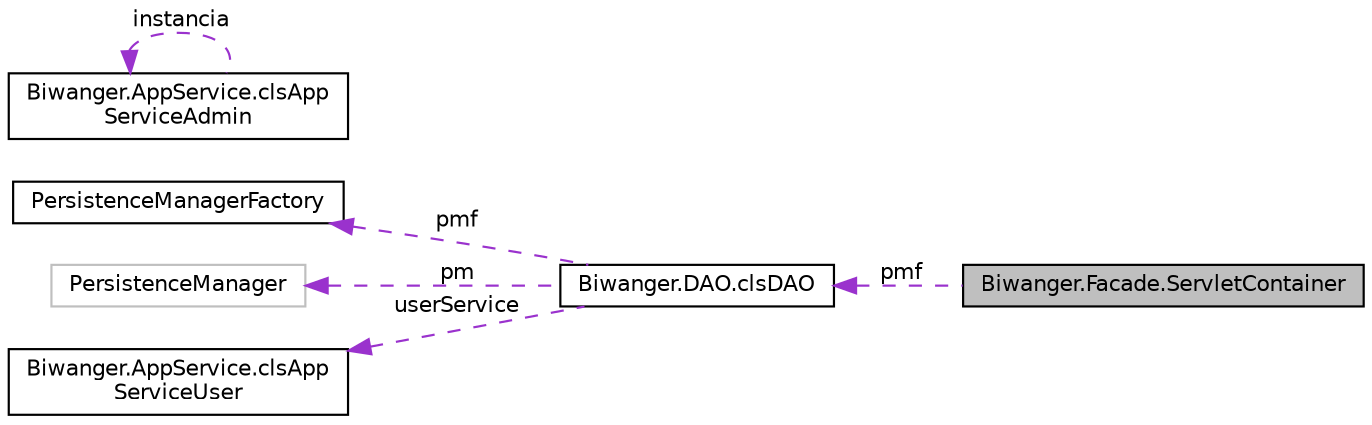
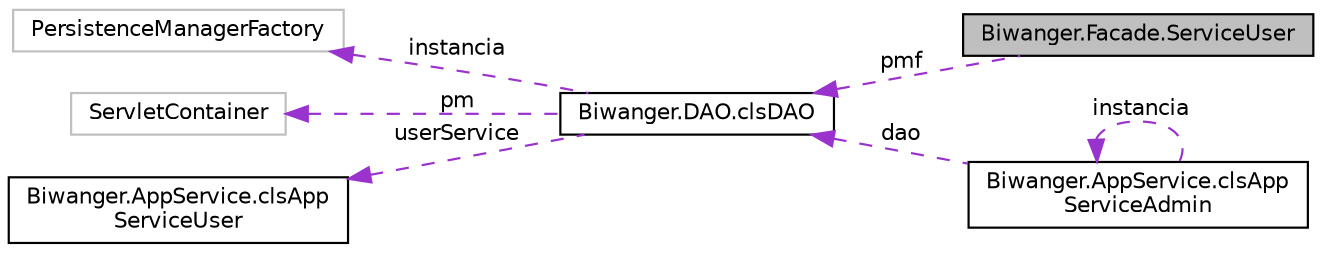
none -> (901, 151)
(178, 202) -> (178, 31)
(454, 221) -> (454, 49)
(178, 286) -> (178, 114)
(1163, 286) -> (1138, 35)
